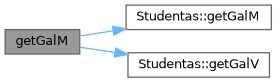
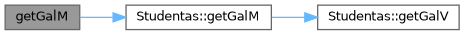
(97, 50) -> (288, 17)
